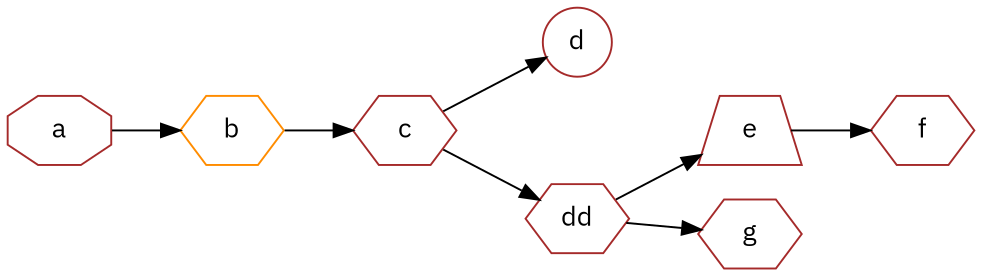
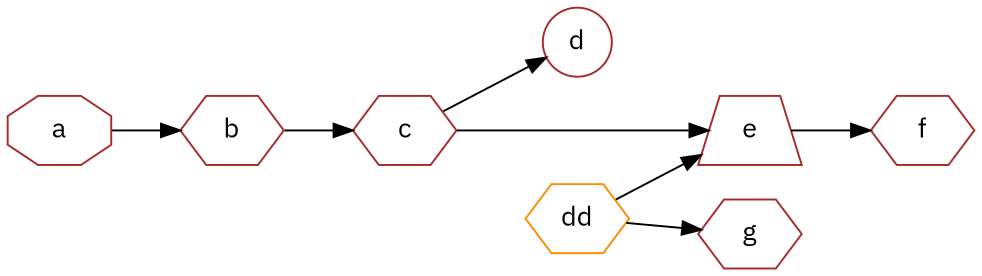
(232, 130) -> (232, 130)
(482, 170) -> (573, 130)
(577, 219) -> (577, 219)
